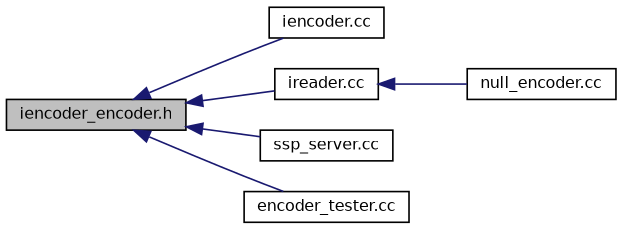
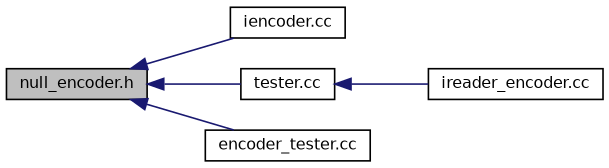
(327, 84) -> (288, 84)
(542, 84) -> (516, 84)
(96, 115) -> (77, 84)
(327, 146) -> none
